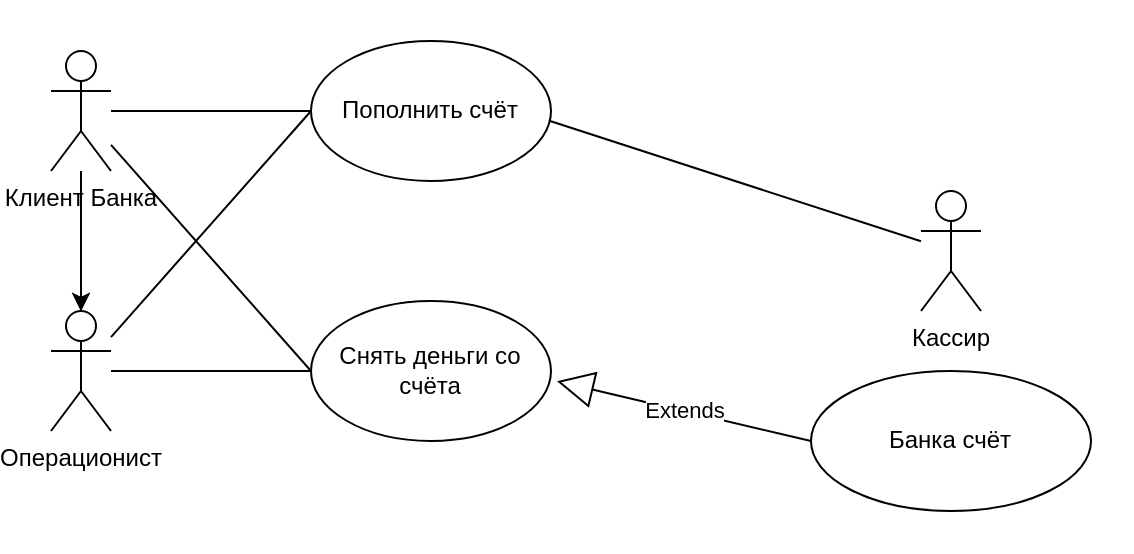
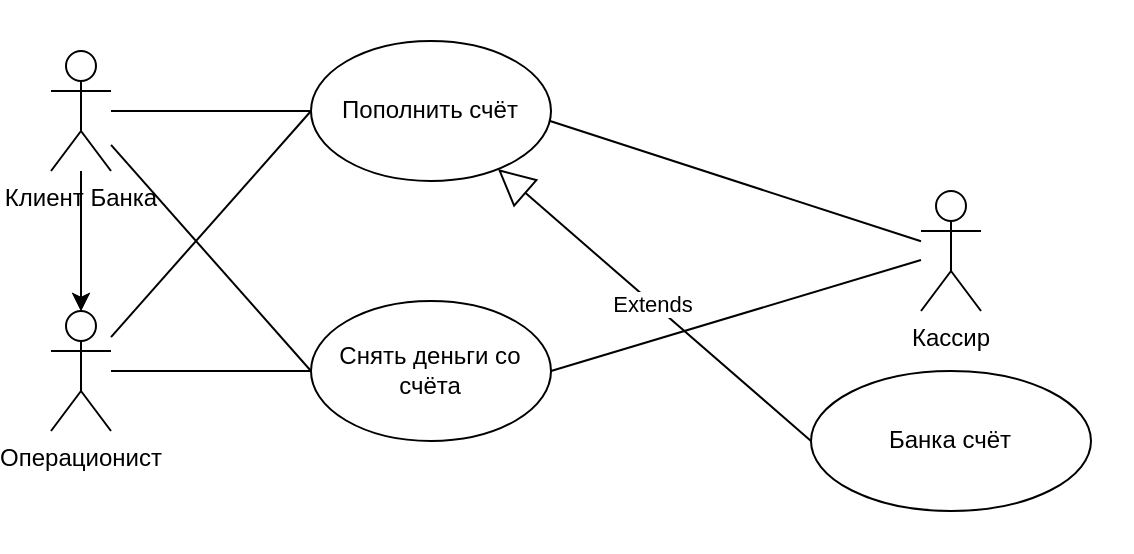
none -> (736, 316)
(702, 415) -> (668, 317)
